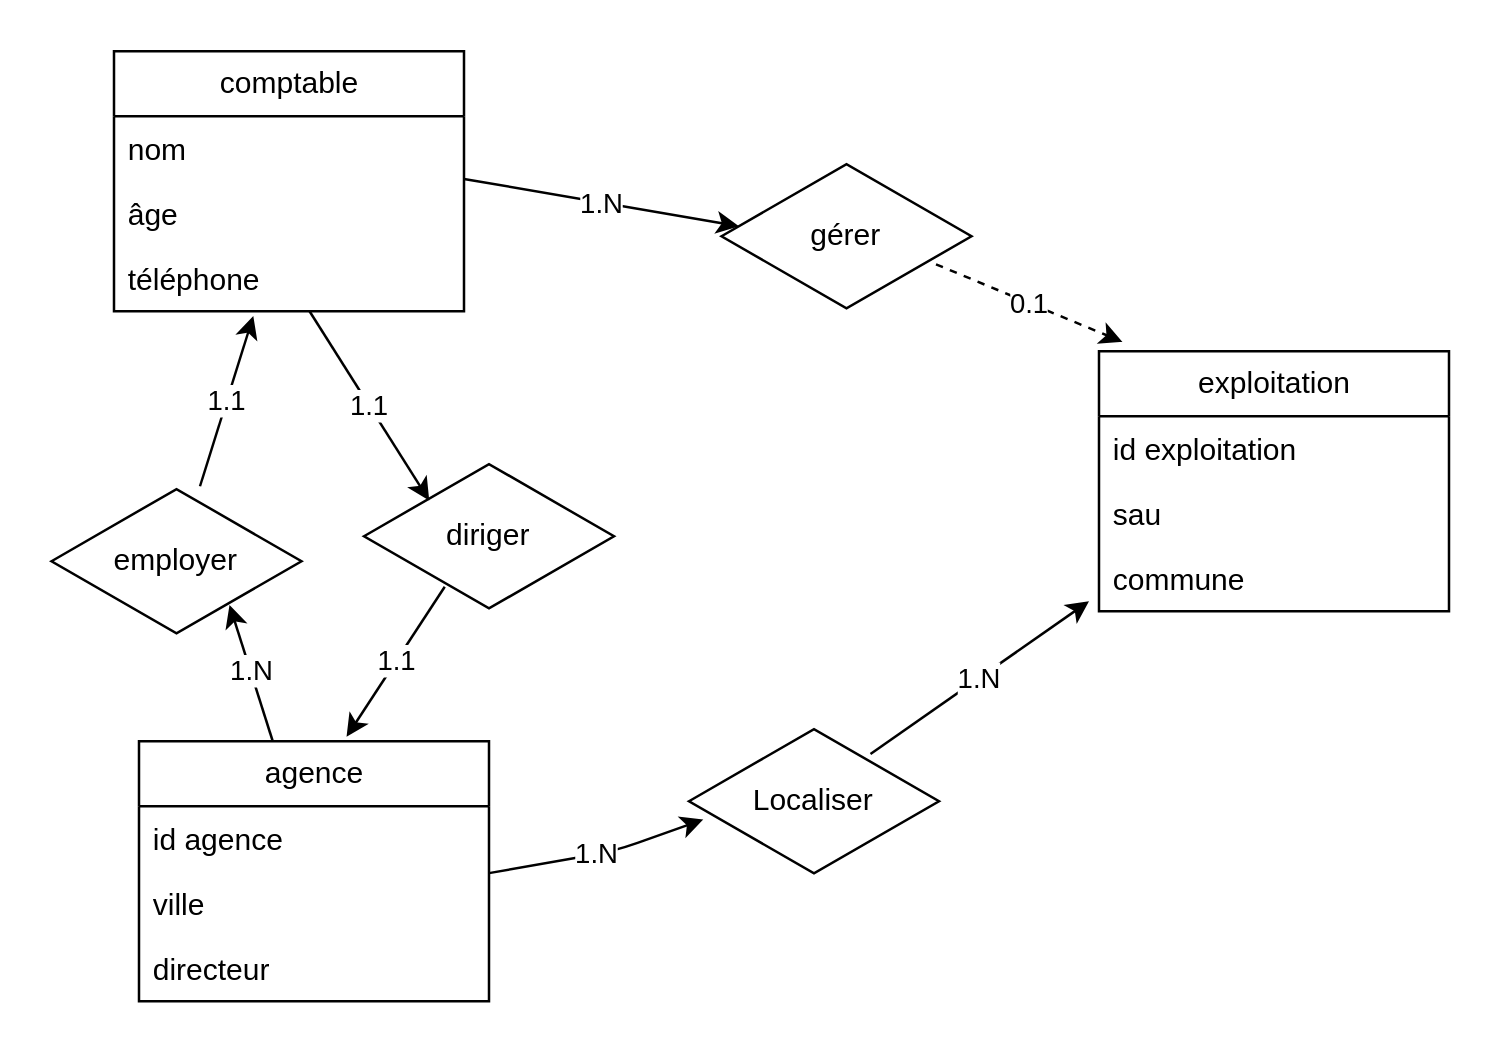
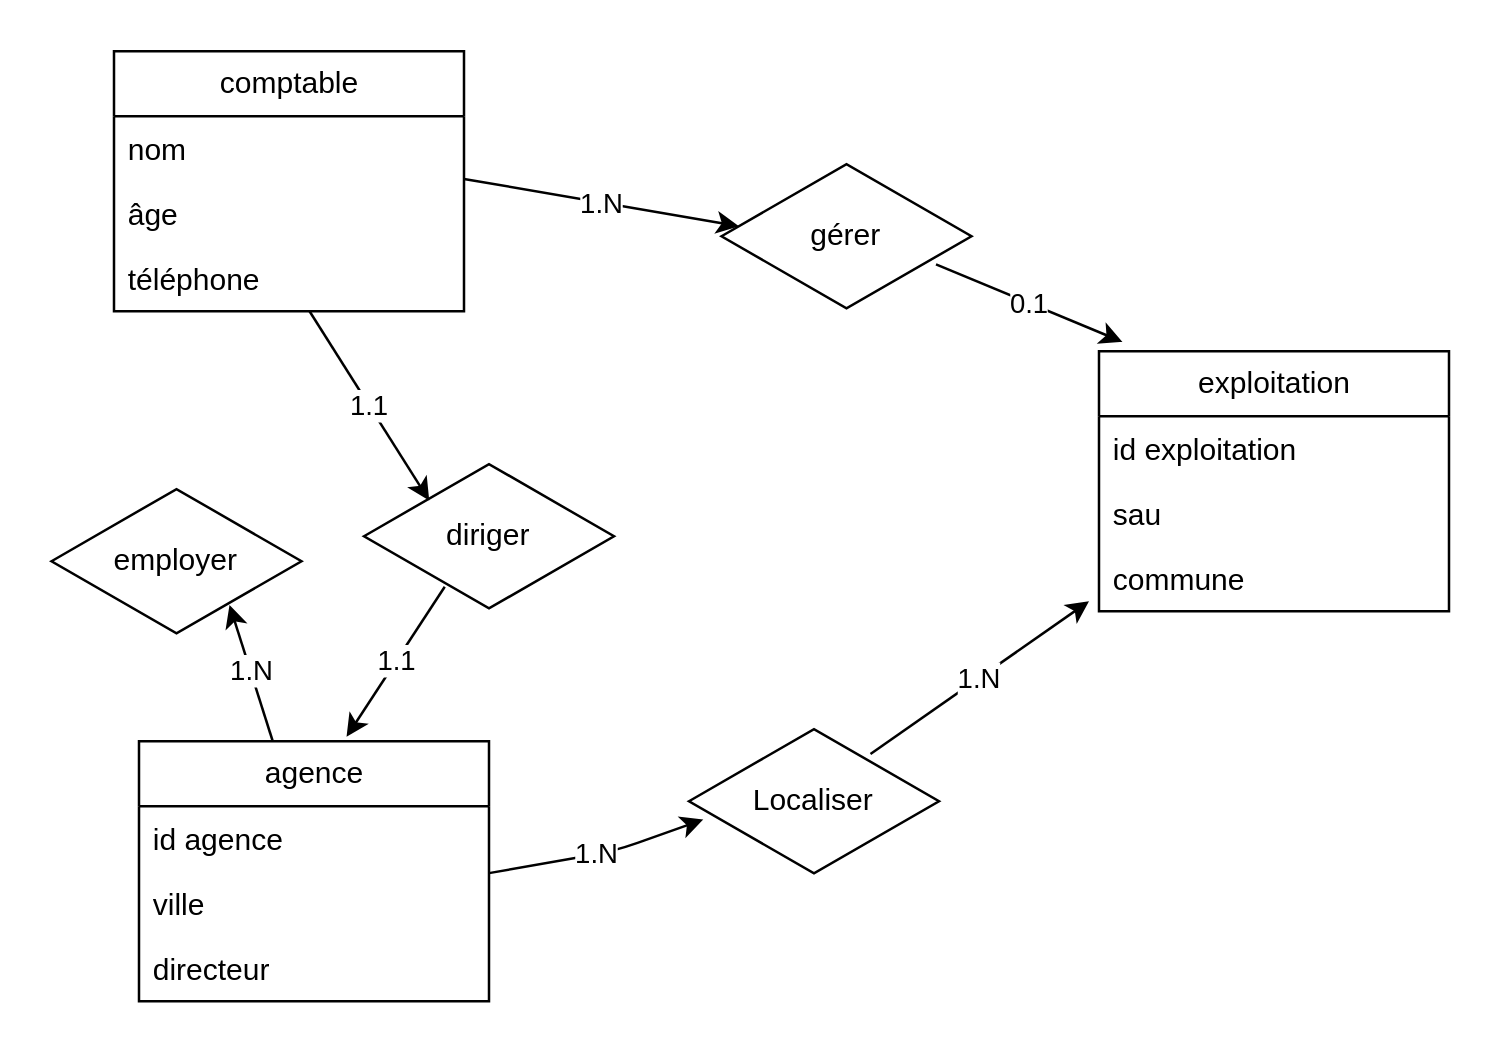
(974, 280) -> (974, 280)
(212, 446) -> none
